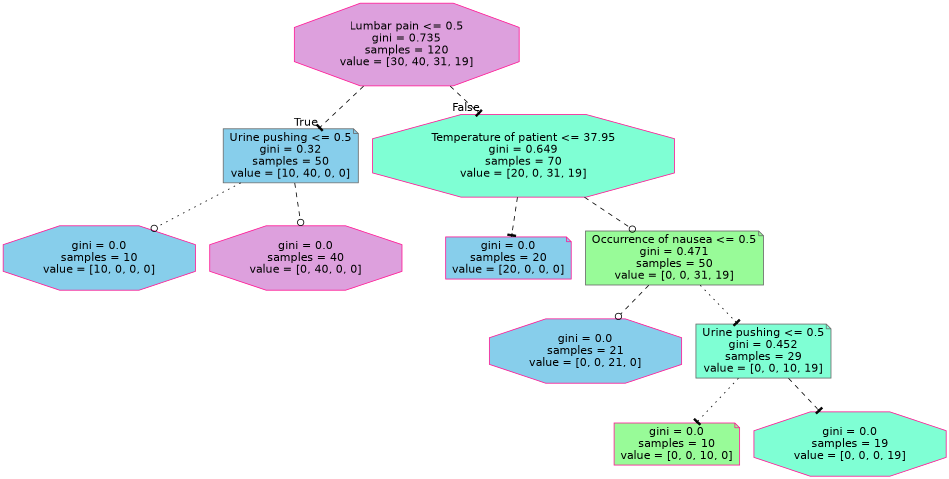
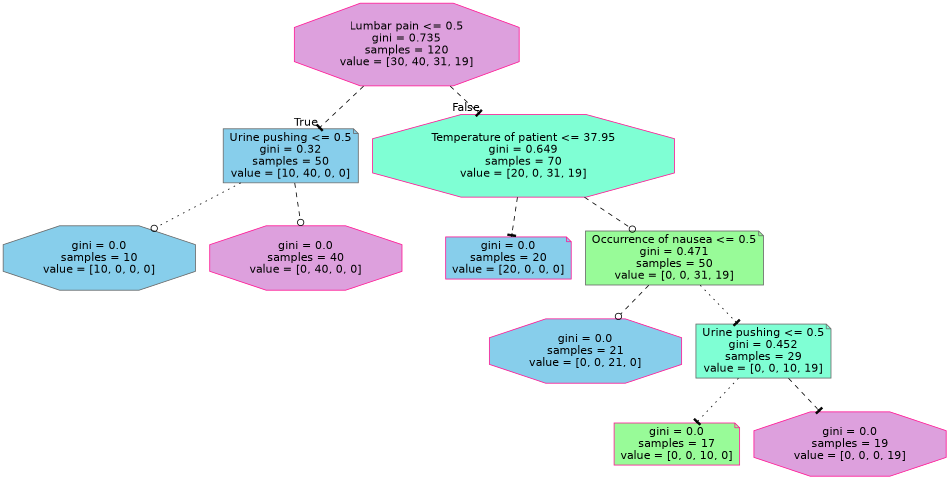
(99, 258) -> (99, 258)
(677, 444) -> (677, 444)
(850, 444) -> (850, 444)
